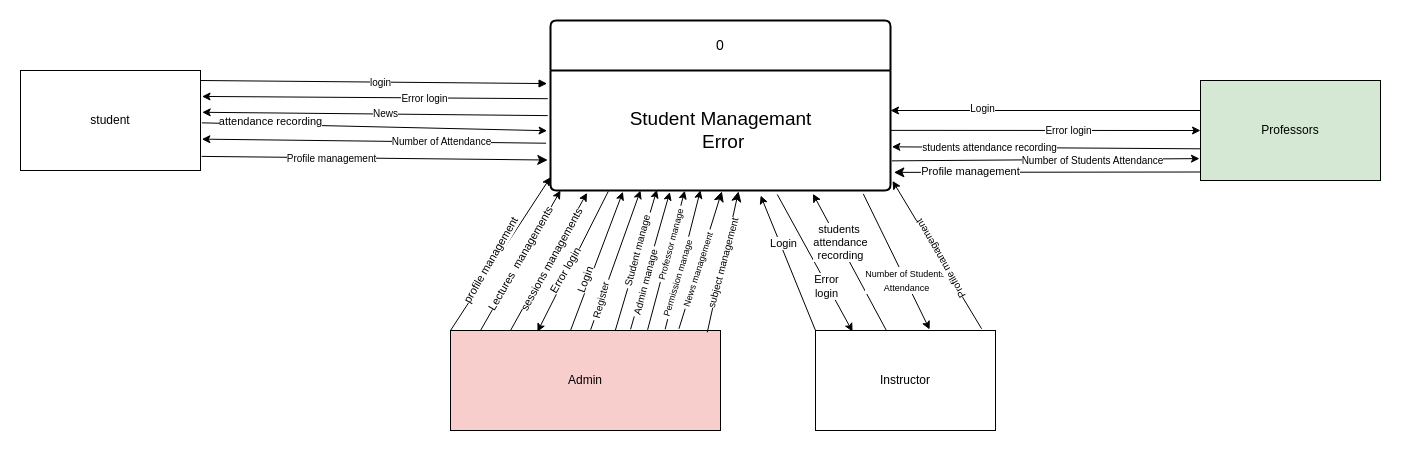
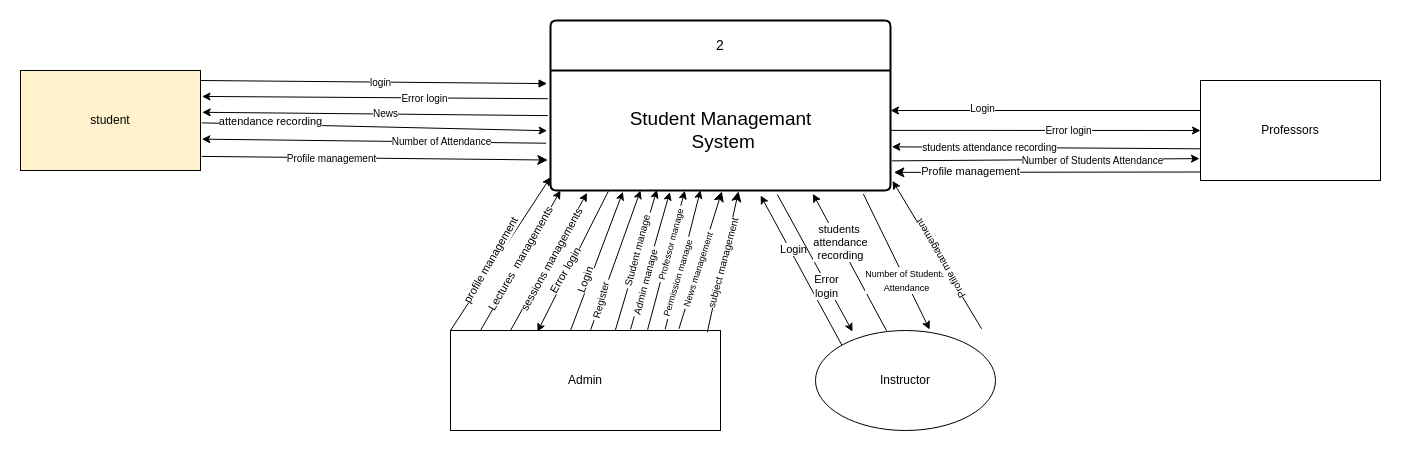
(721, 46) -> (721, 46)
(111, 121) -> (111, 121)
(721, 131) -> (721, 131)
(1291, 131) -> (1291, 131)
(586, 381) -> (586, 381)
(906, 381) -> (906, 381)
